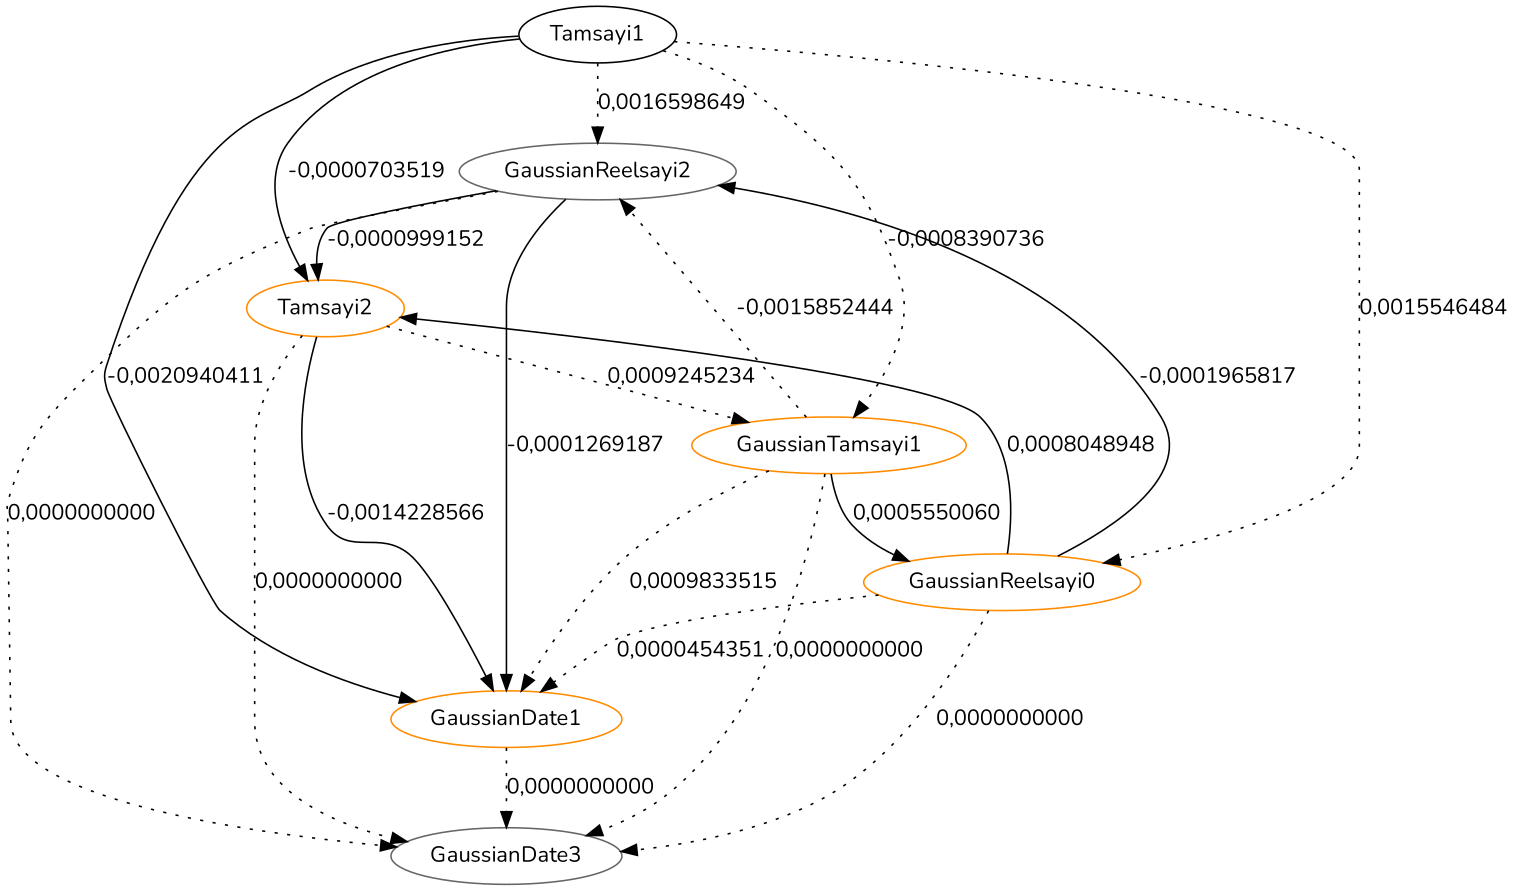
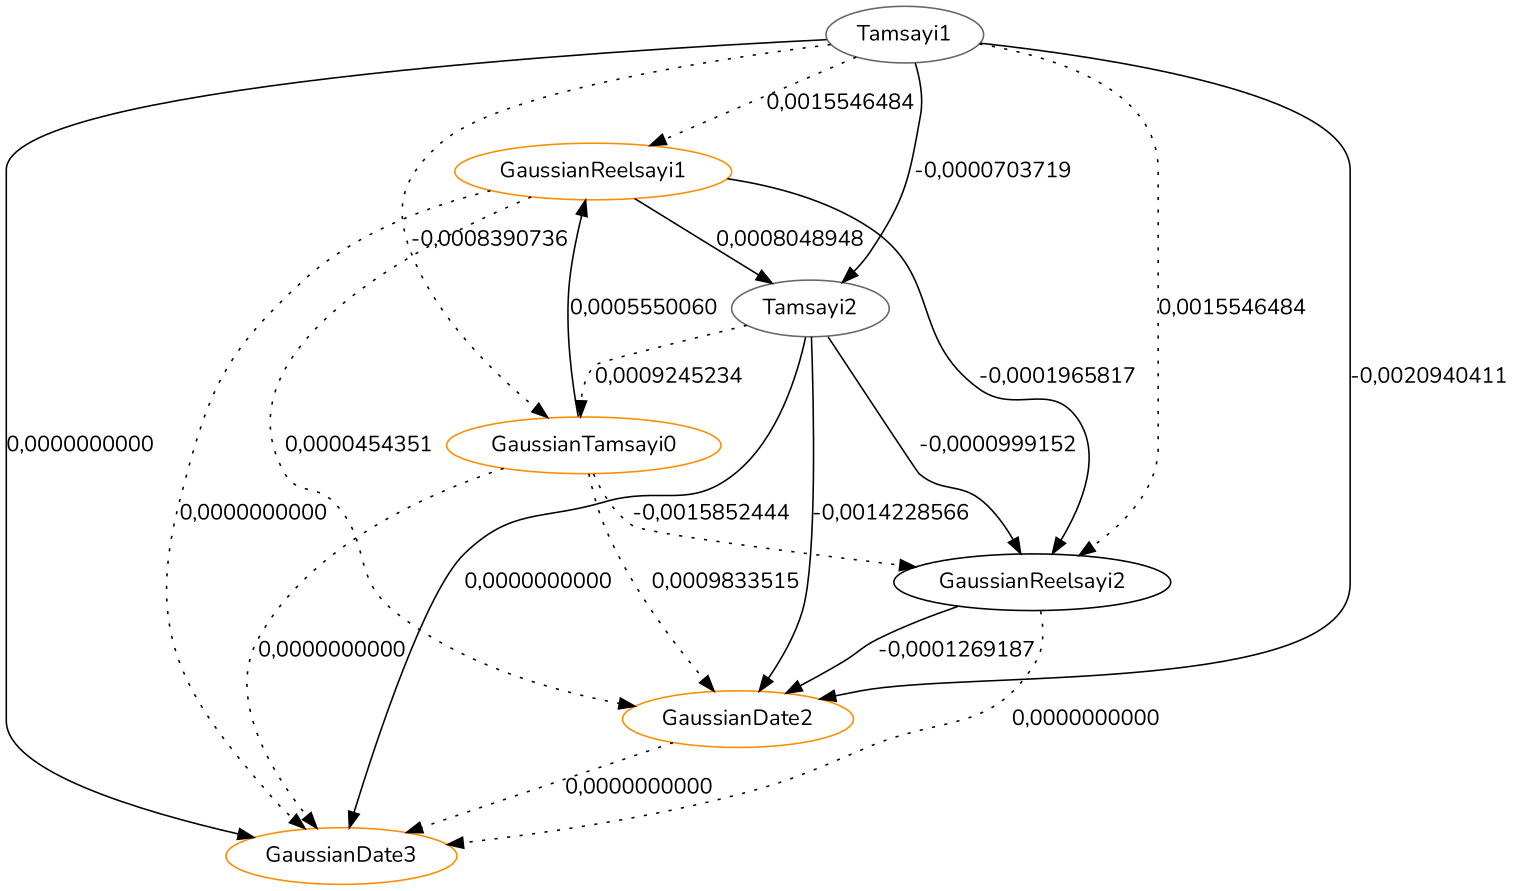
(598, 35) -> (905, 35)
(672, 103) -> (1232, 308)
none -> (14, 161)
(366, 172) -> (993, 172)
(598, 172) -> (1032, 582)
(392, 211) -> (906, 455)
(325, 308) -> (810, 308)
(829, 445) -> (584, 445)
(1002, 582) -> (593, 172)
(255, 619) -> (535, 516)
(506, 719) -> (738, 719)
(506, 856) -> (341, 856)
